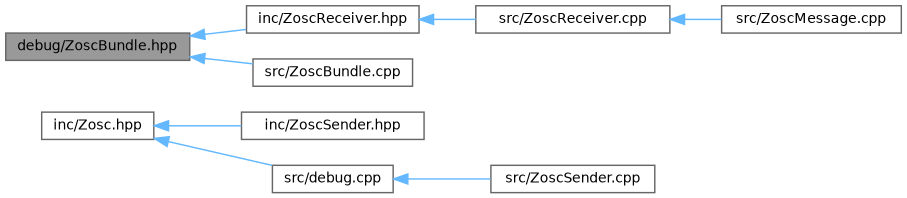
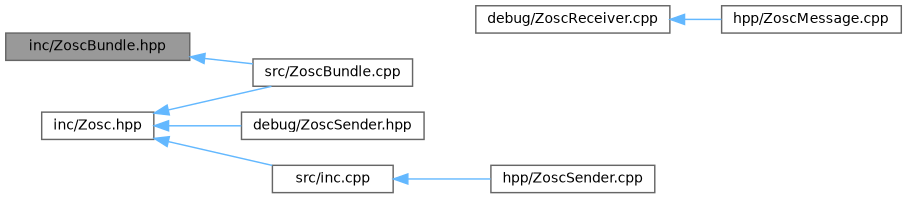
(333, 19) -> none
(573, 19) -> (573, 19)
(811, 19) -> (811, 19)
(98, 47) -> (98, 47)
none -> (220, 98)
(333, 126) -> (333, 126)
(333, 179) -> (333, 179)
(573, 179) -> (573, 179)
